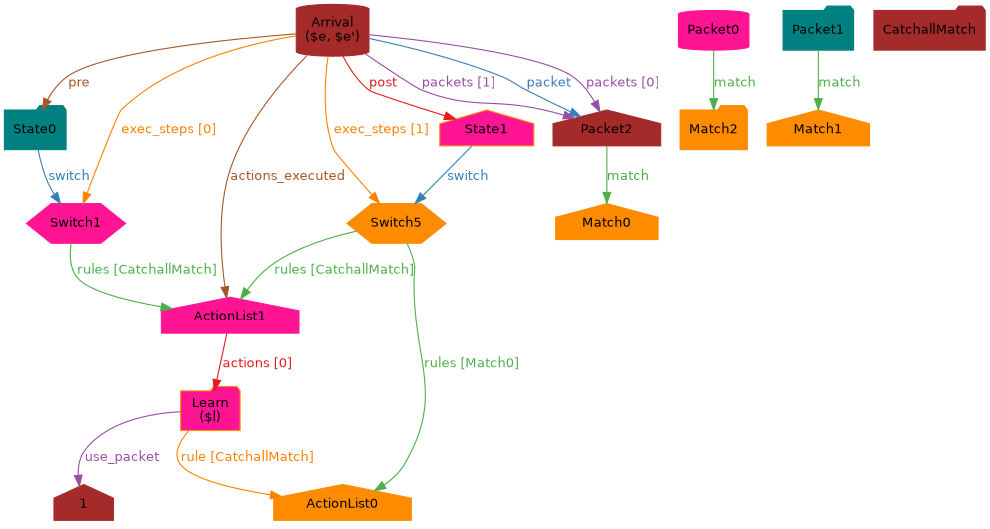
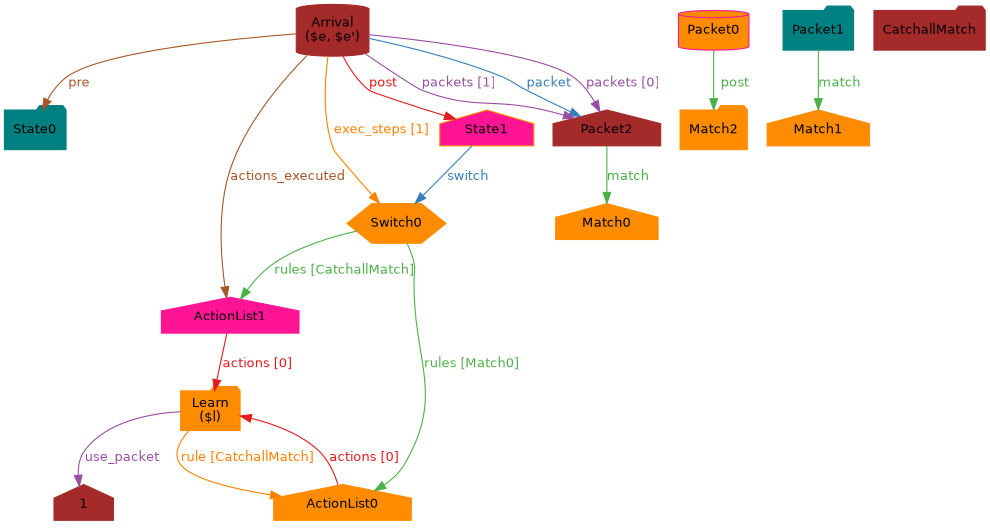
(714, 30) -> (714, 30)
(735, 83) -> (735, 83)
(76, 223) -> none
(396, 223) -> (396, 223)
(210, 411) -> (210, 411)
none -> (304, 440)
